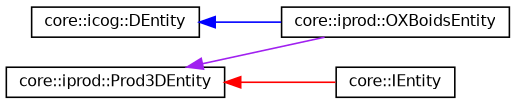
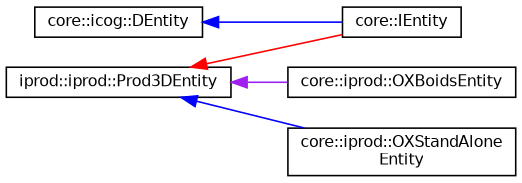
(248, 22) -> (281, 22)
(115, 82) -> (119, 82)
none -> (402, 152)
